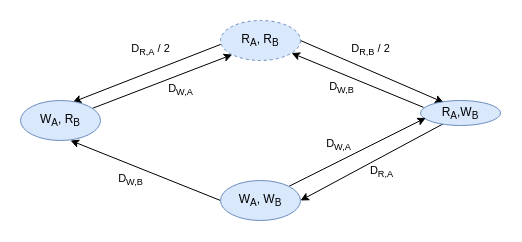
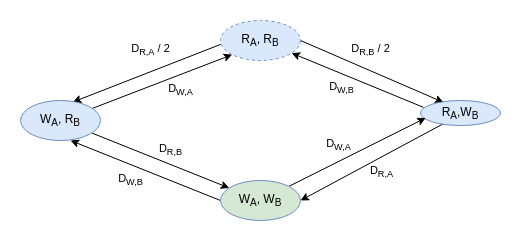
none -> (157, 159)
(261, 201) -> (261, 201)
